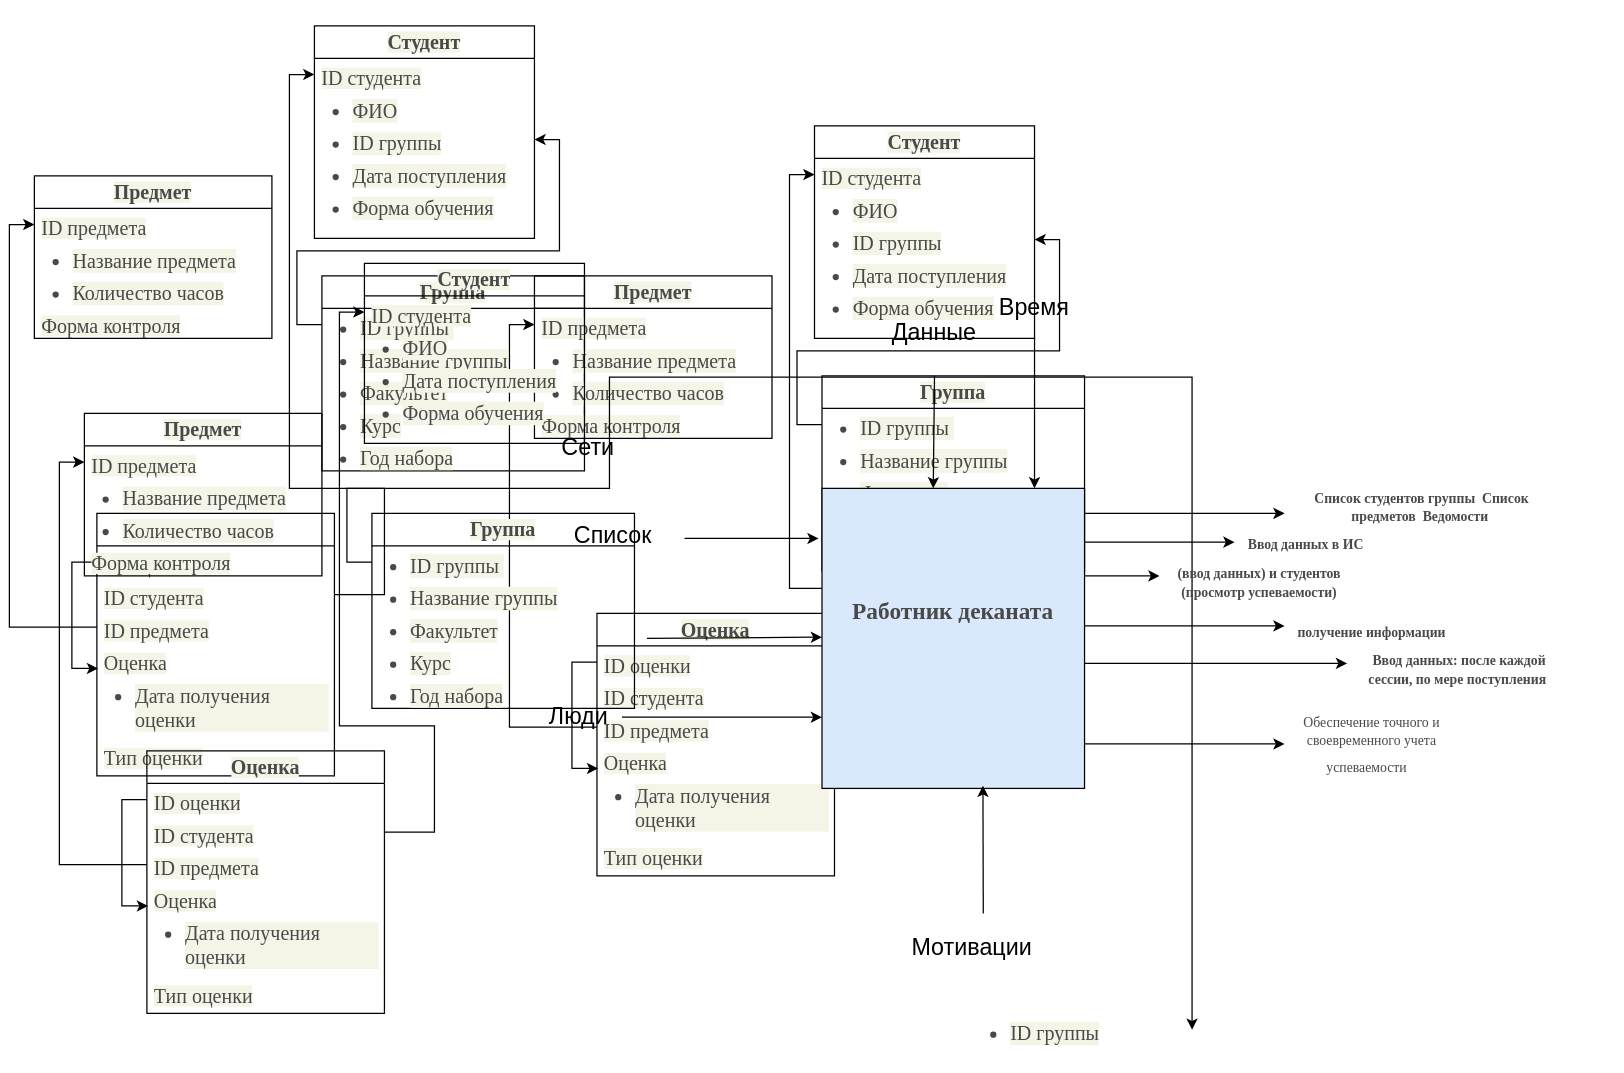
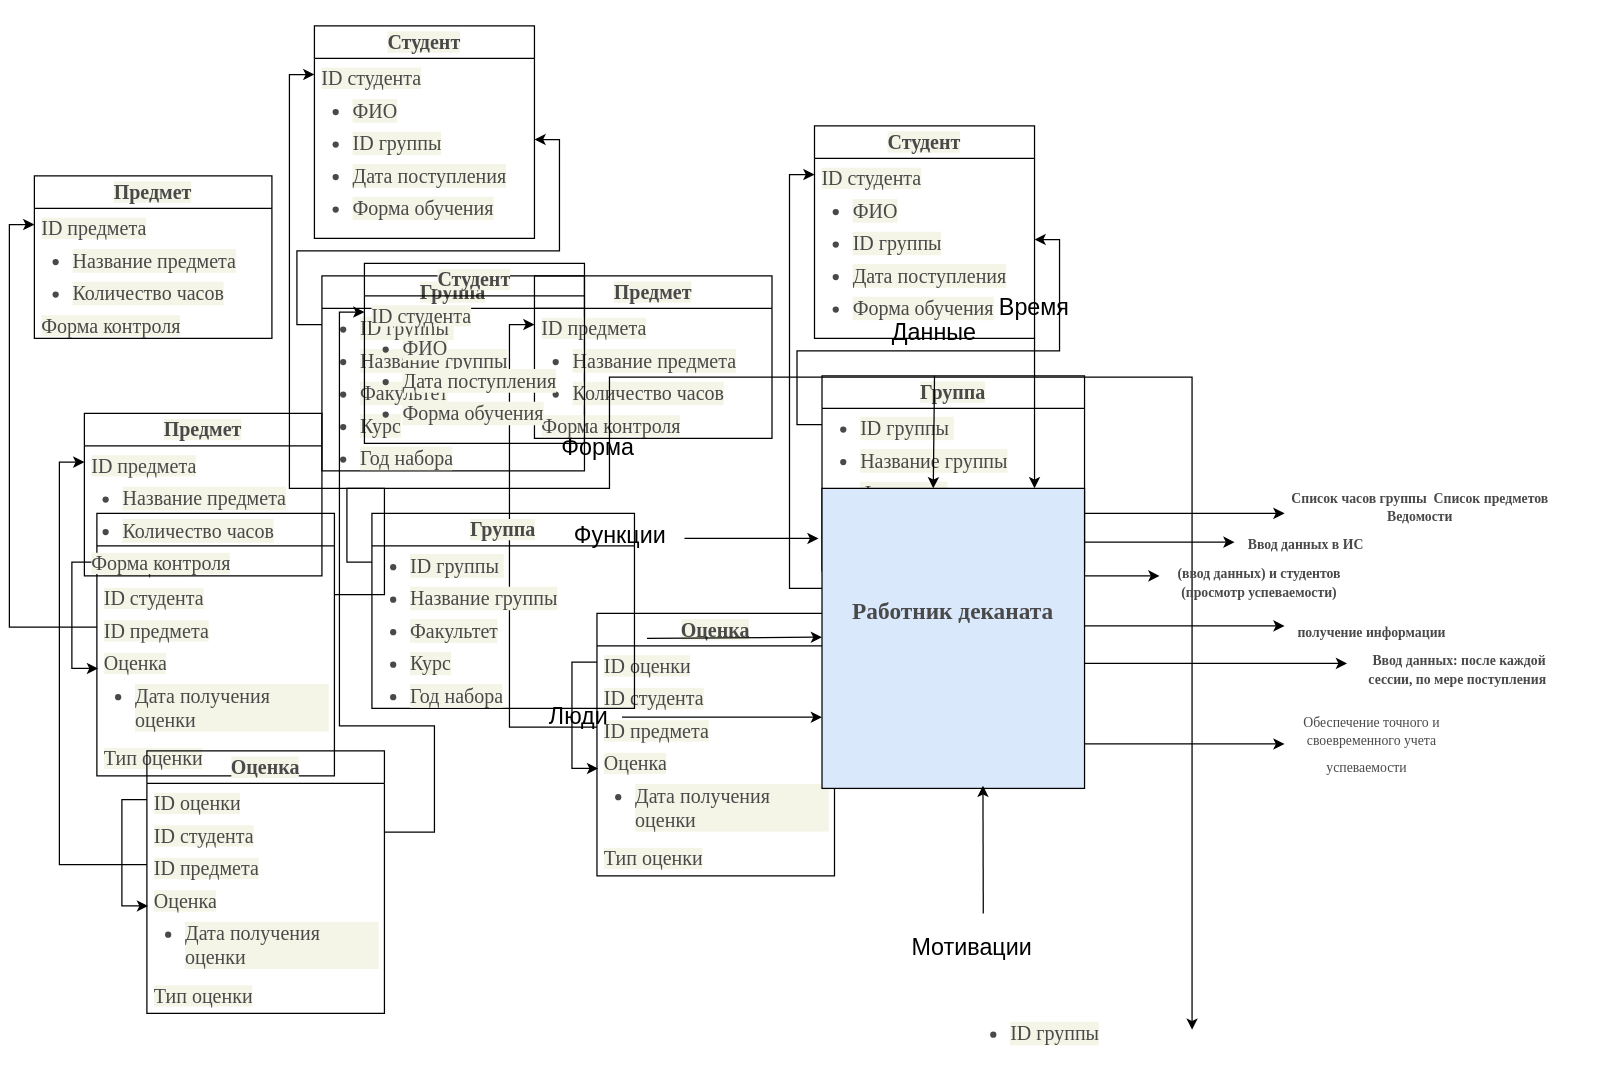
(579, 443) -> (583, 443)
(1422, 507) -> (1422, 507)
(600, 531) -> (604, 531)
